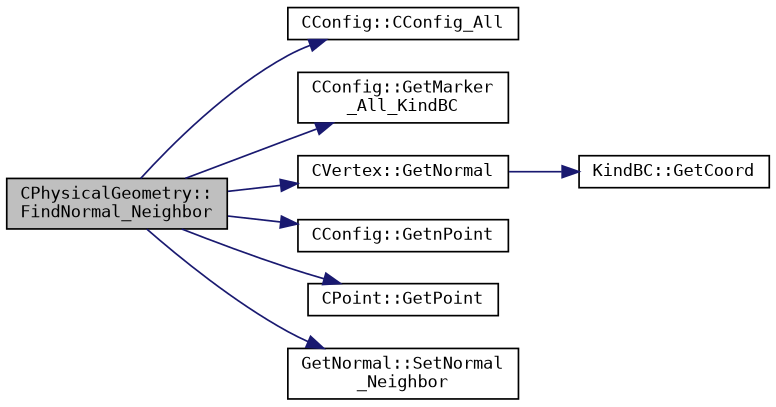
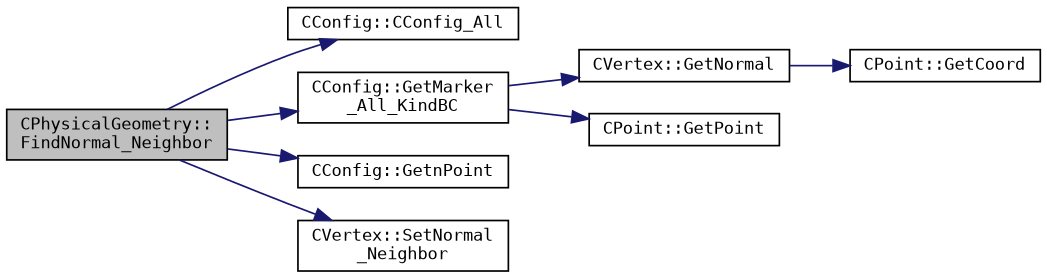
(674, 172) -> (945, 66)
(254, 188) -> (536, 83)
(252, 255) -> (540, 113)
(403, 374) -> (403, 246)
